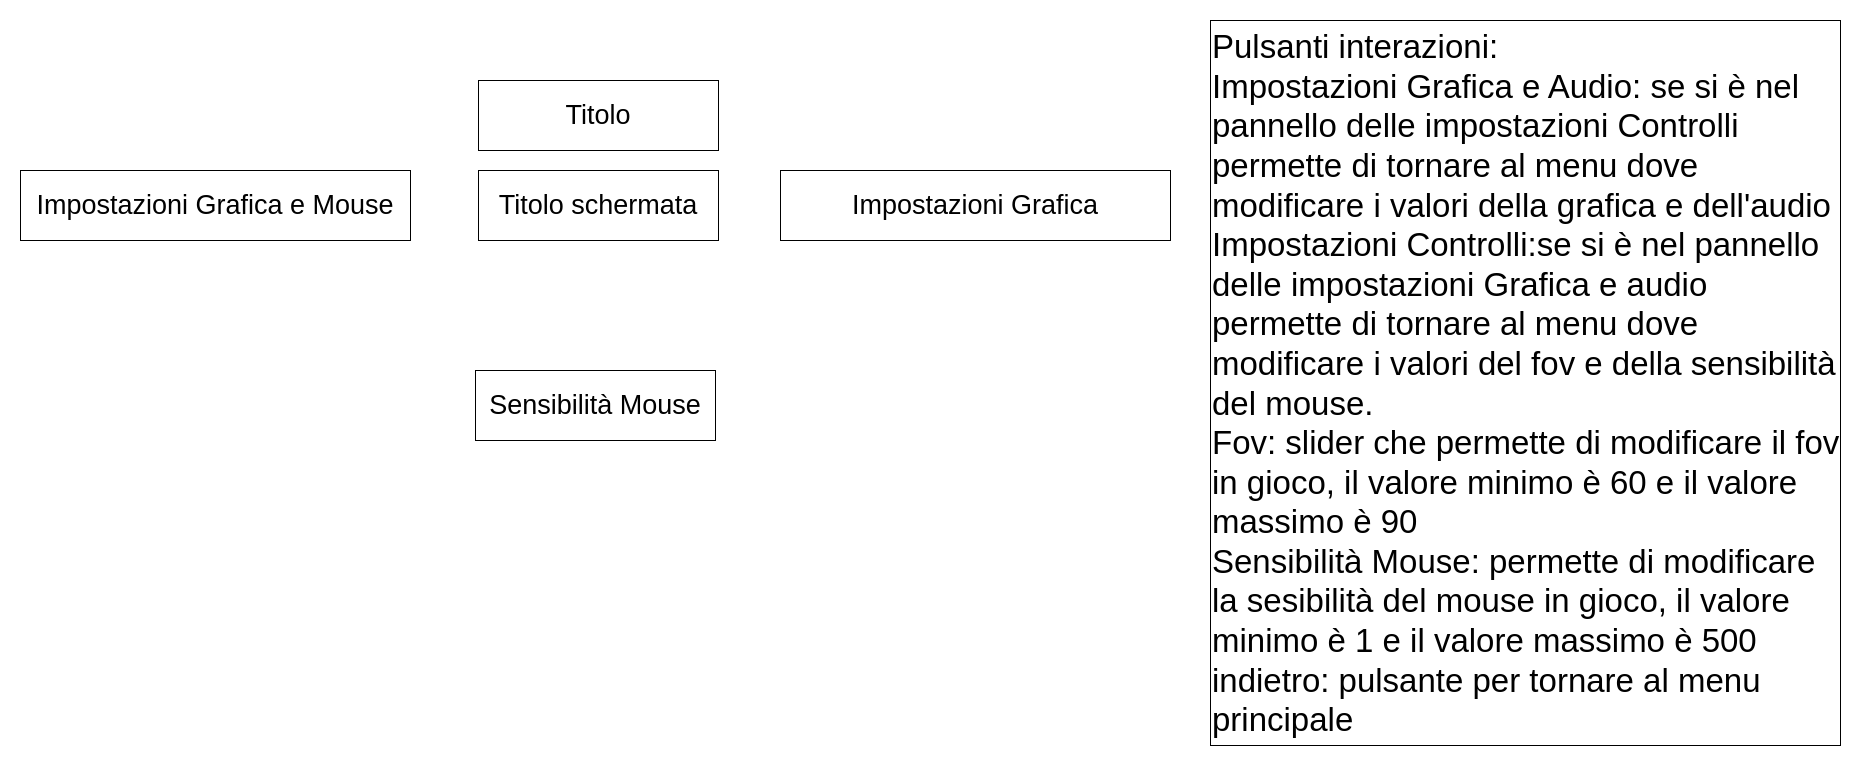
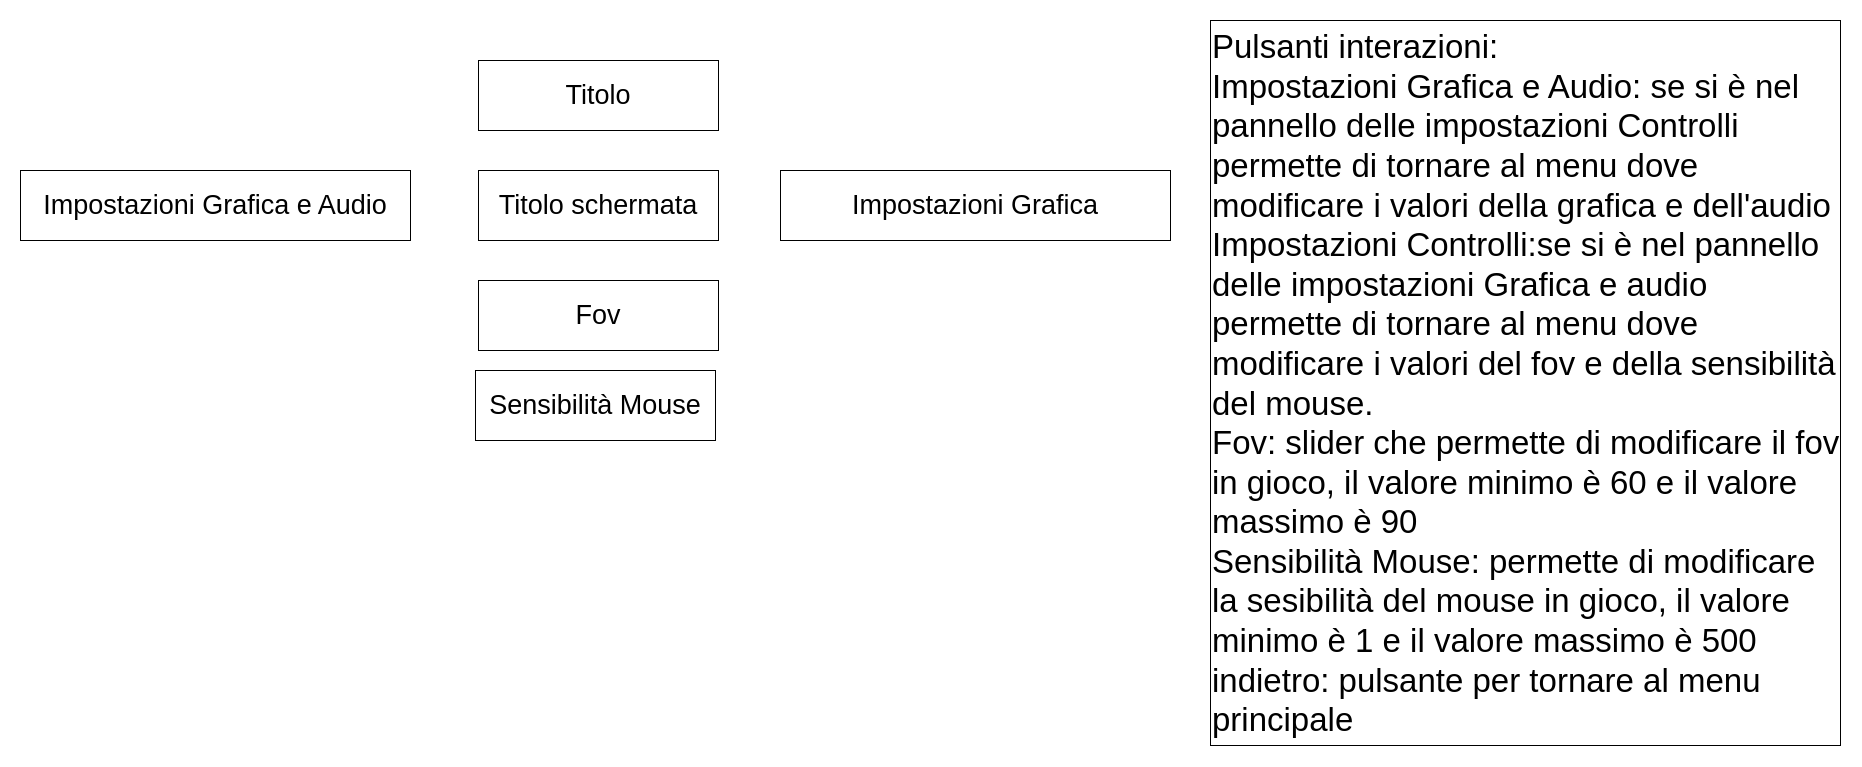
(599, 116) -> (599, 96)
(216, 206) -> (216, 206)
none -> (599, 316)
